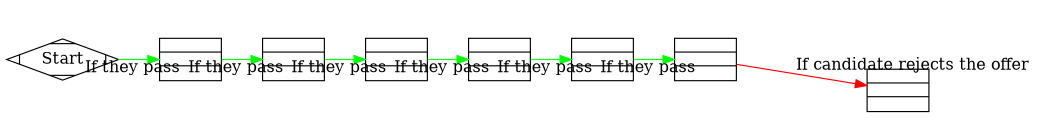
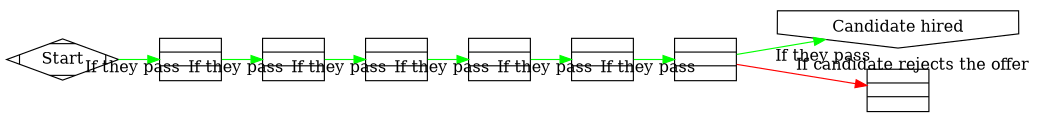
none -> (898, 27)
